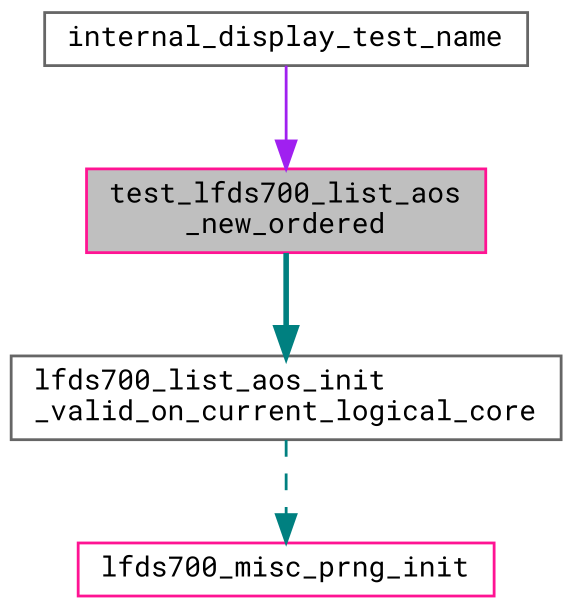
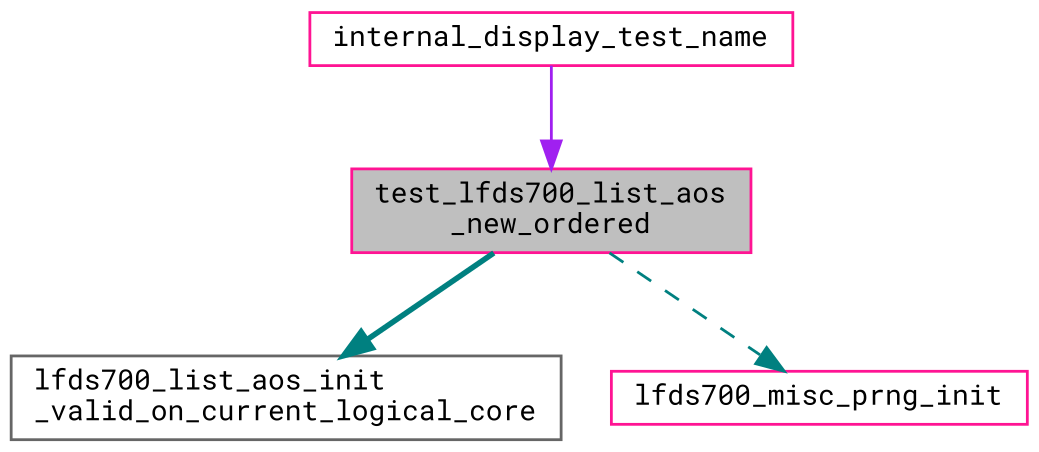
(286, 39) -> (551, 39)
(286, 477) -> (685, 304)
